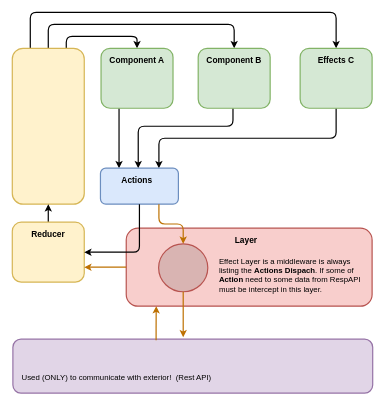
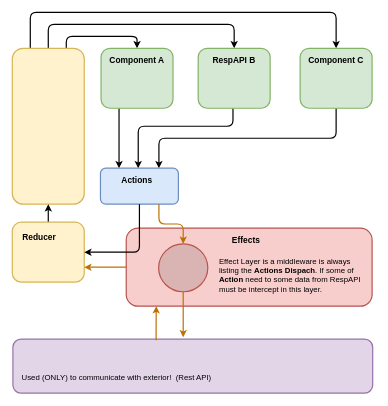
(234, 60) -> (234, 60)
(336, 60) -> (336, 60)
(48, 235) -> (39, 238)
(246, 240) -> (246, 240)
